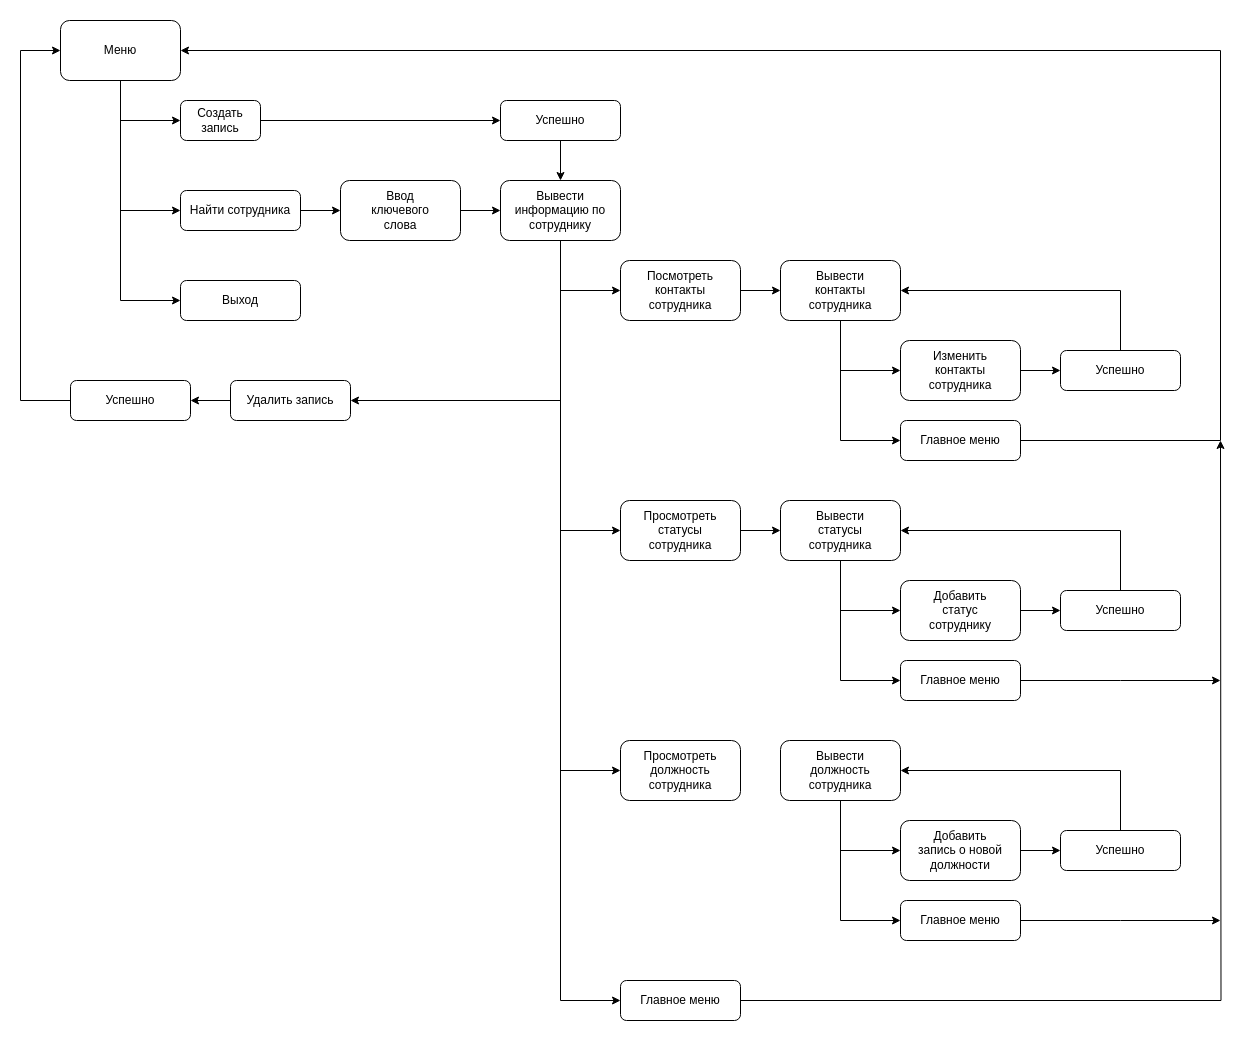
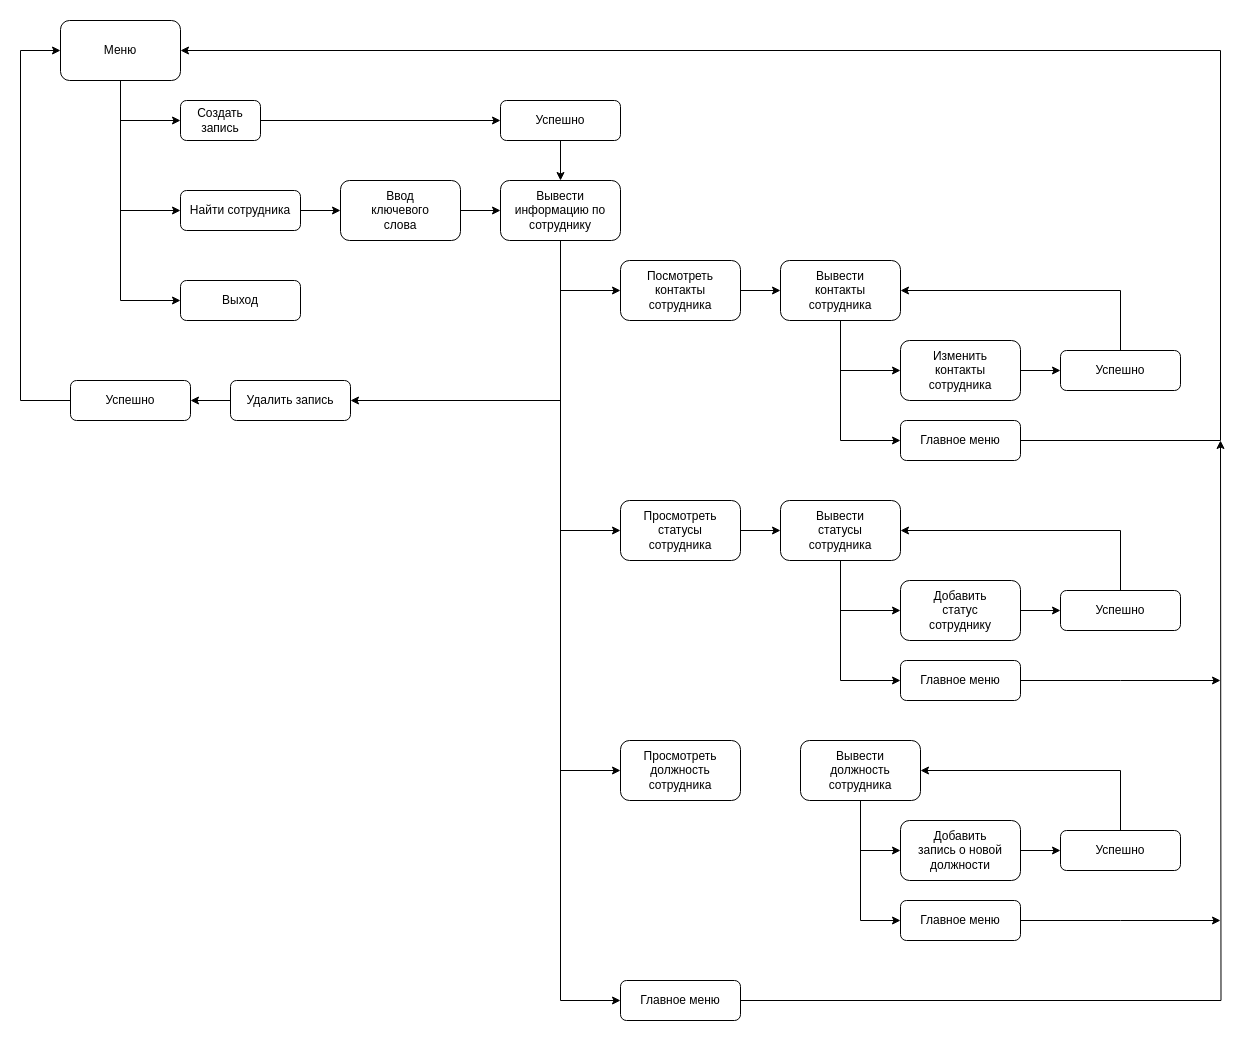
(841, 771) -> (861, 771)
